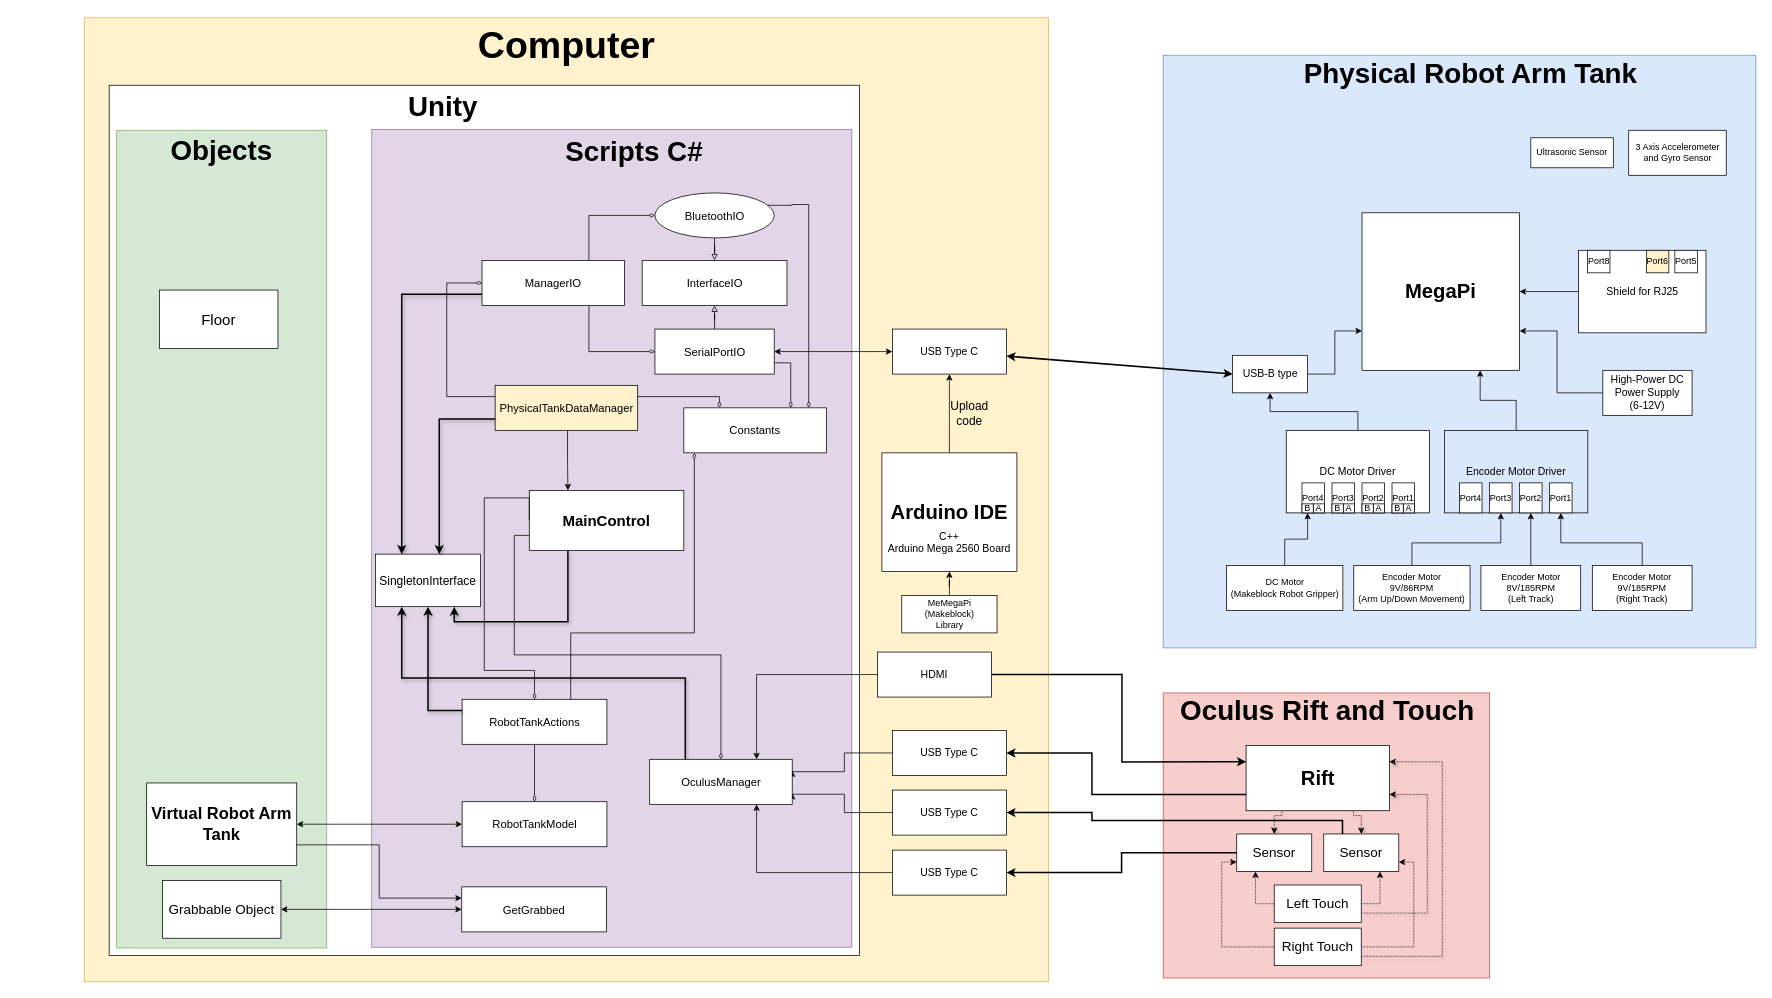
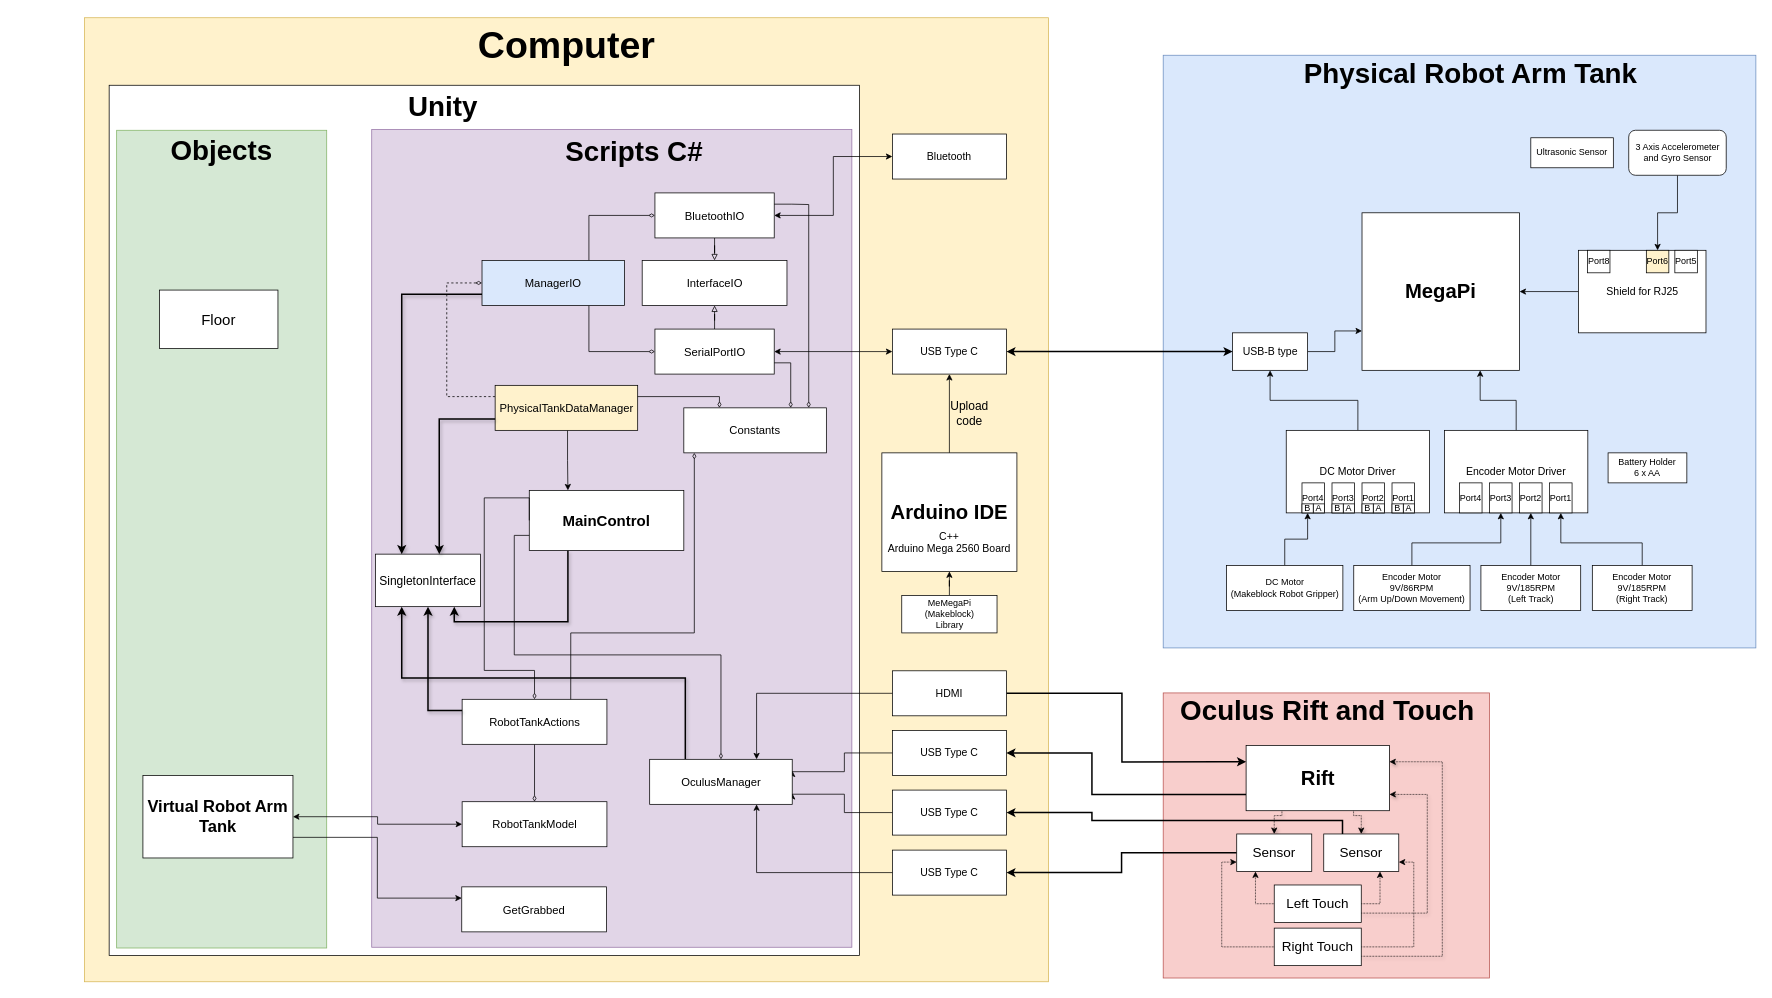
(1677, 153) -> (1677, 153)
none -> (949, 156)
none -> (833, 186)
none -> (1670, 213)
(714, 215) -> (714, 215)
(553, 283) -> (553, 283)
(447, 350) -> (447, 350)
(1270, 374) -> (1270, 351)
(1557, 393) -> none
(1647, 393) -> none
none -> (1647, 468)
(1516, 471) -> (1516, 471)
(1531, 588) -> (1531, 588)
(934, 674) -> (949, 693)
(222, 824) -> (218, 816)
(222, 909) -> none
(371, 909) -> none
